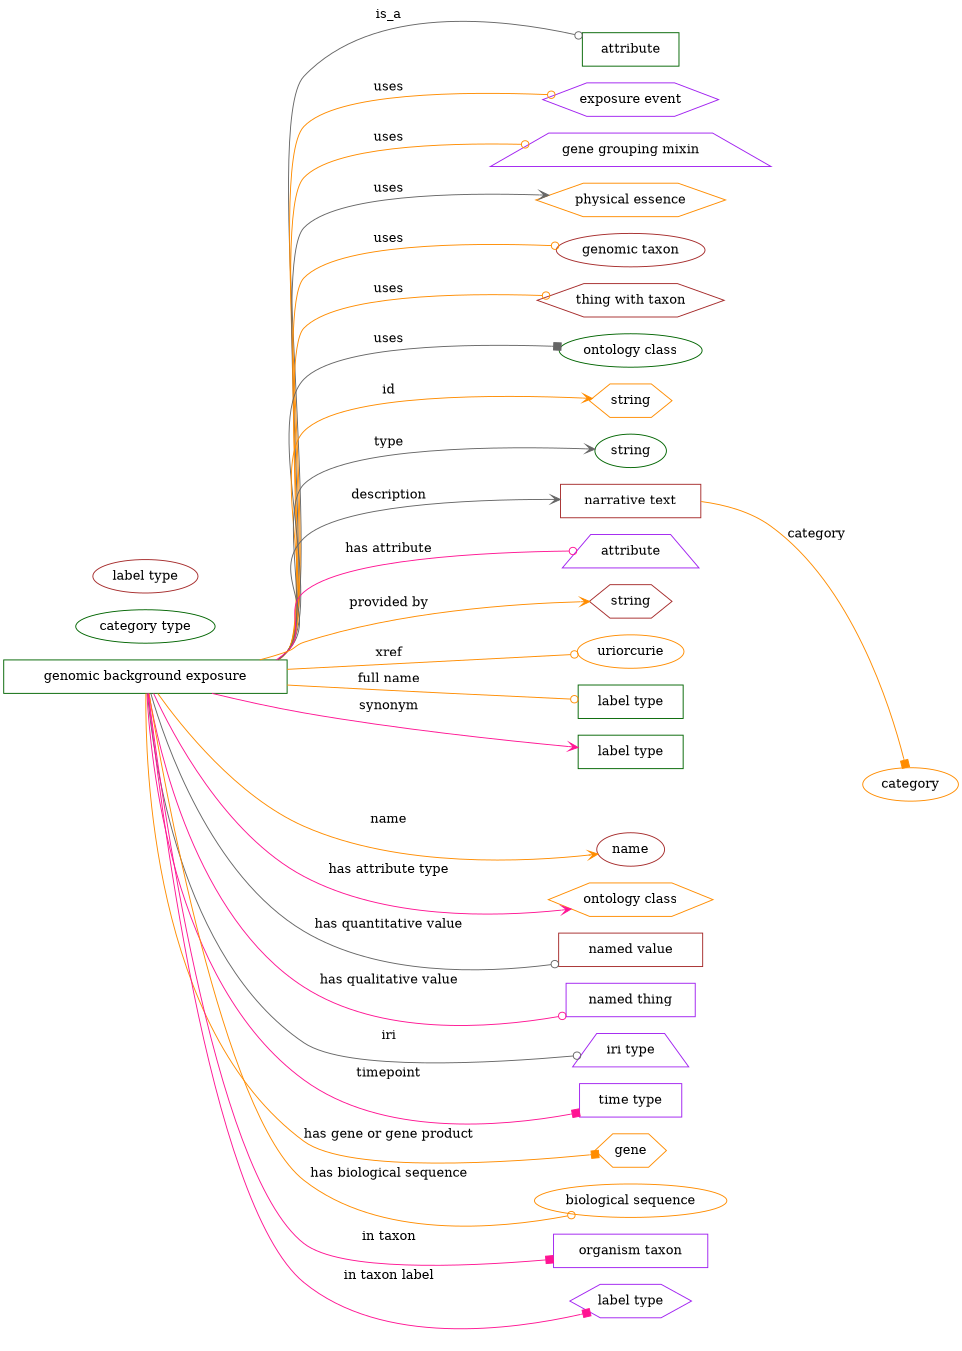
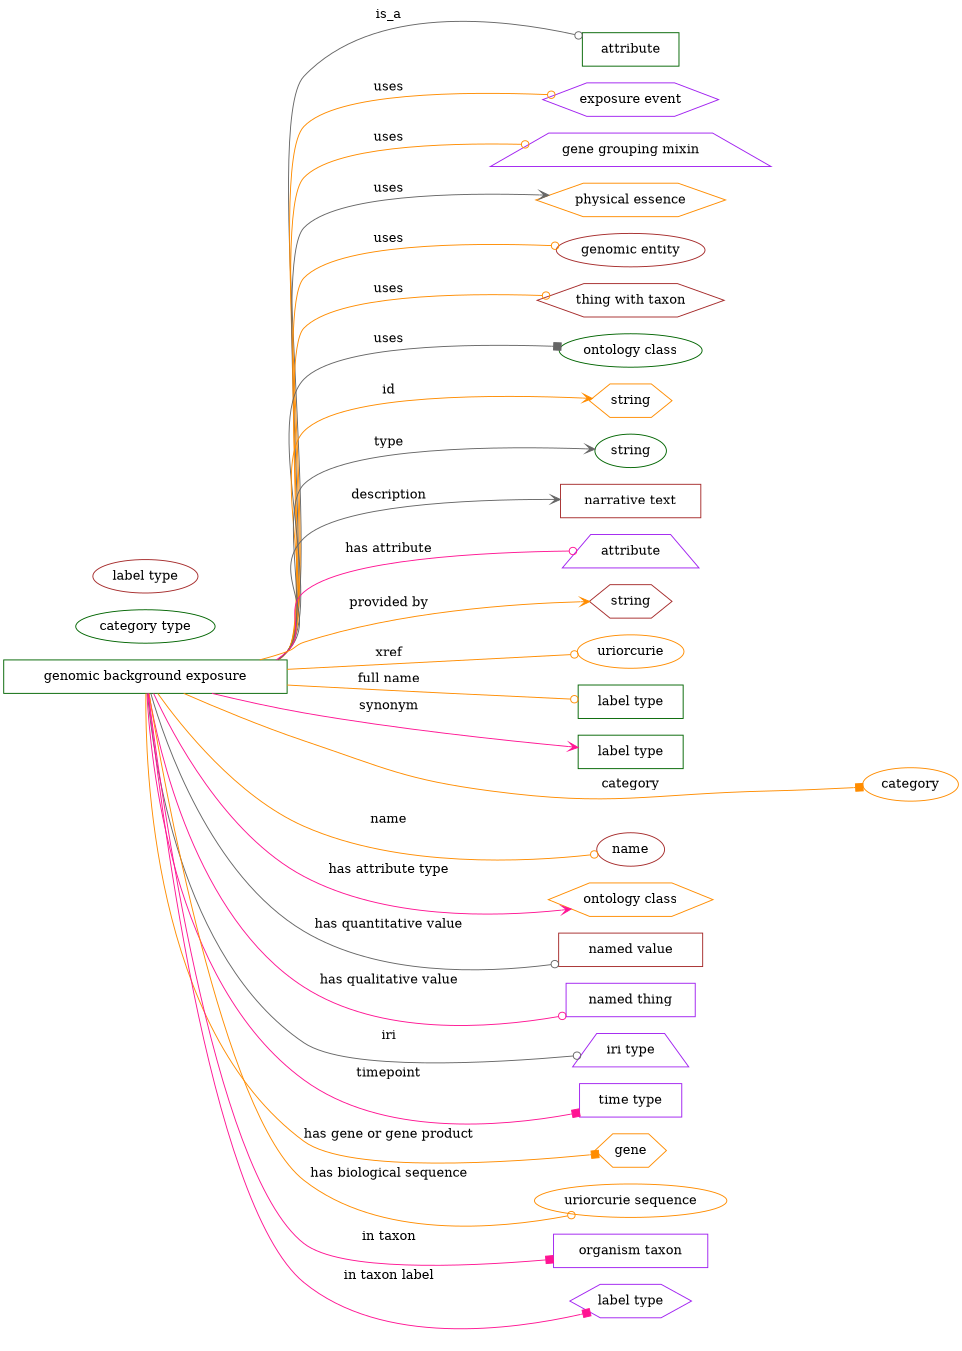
(631, 250) -> (631, 250)
(837, 599) -> (511, 793)
(347, 841) -> (347, 841)
(631, 1201) -> (631, 1201)
